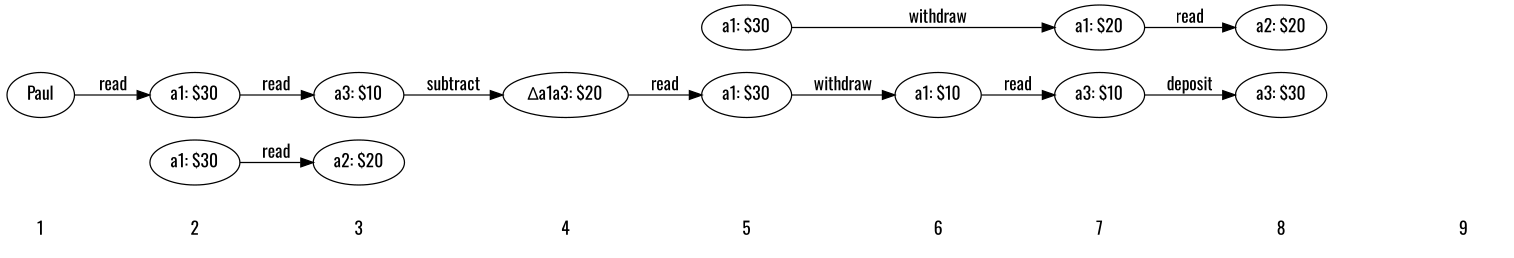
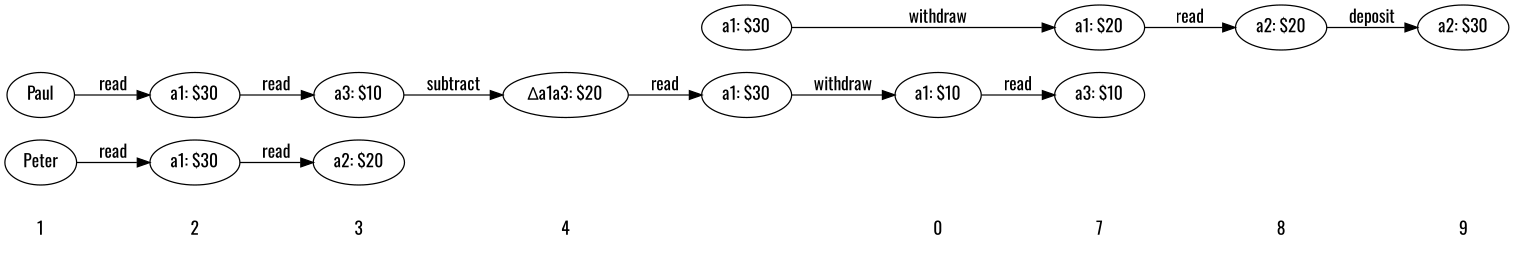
none -> (1463, 28)
(1281, 95) -> none
none -> (41, 162)
(747, 230) -> none
(938, 230) -> (938, 230)
